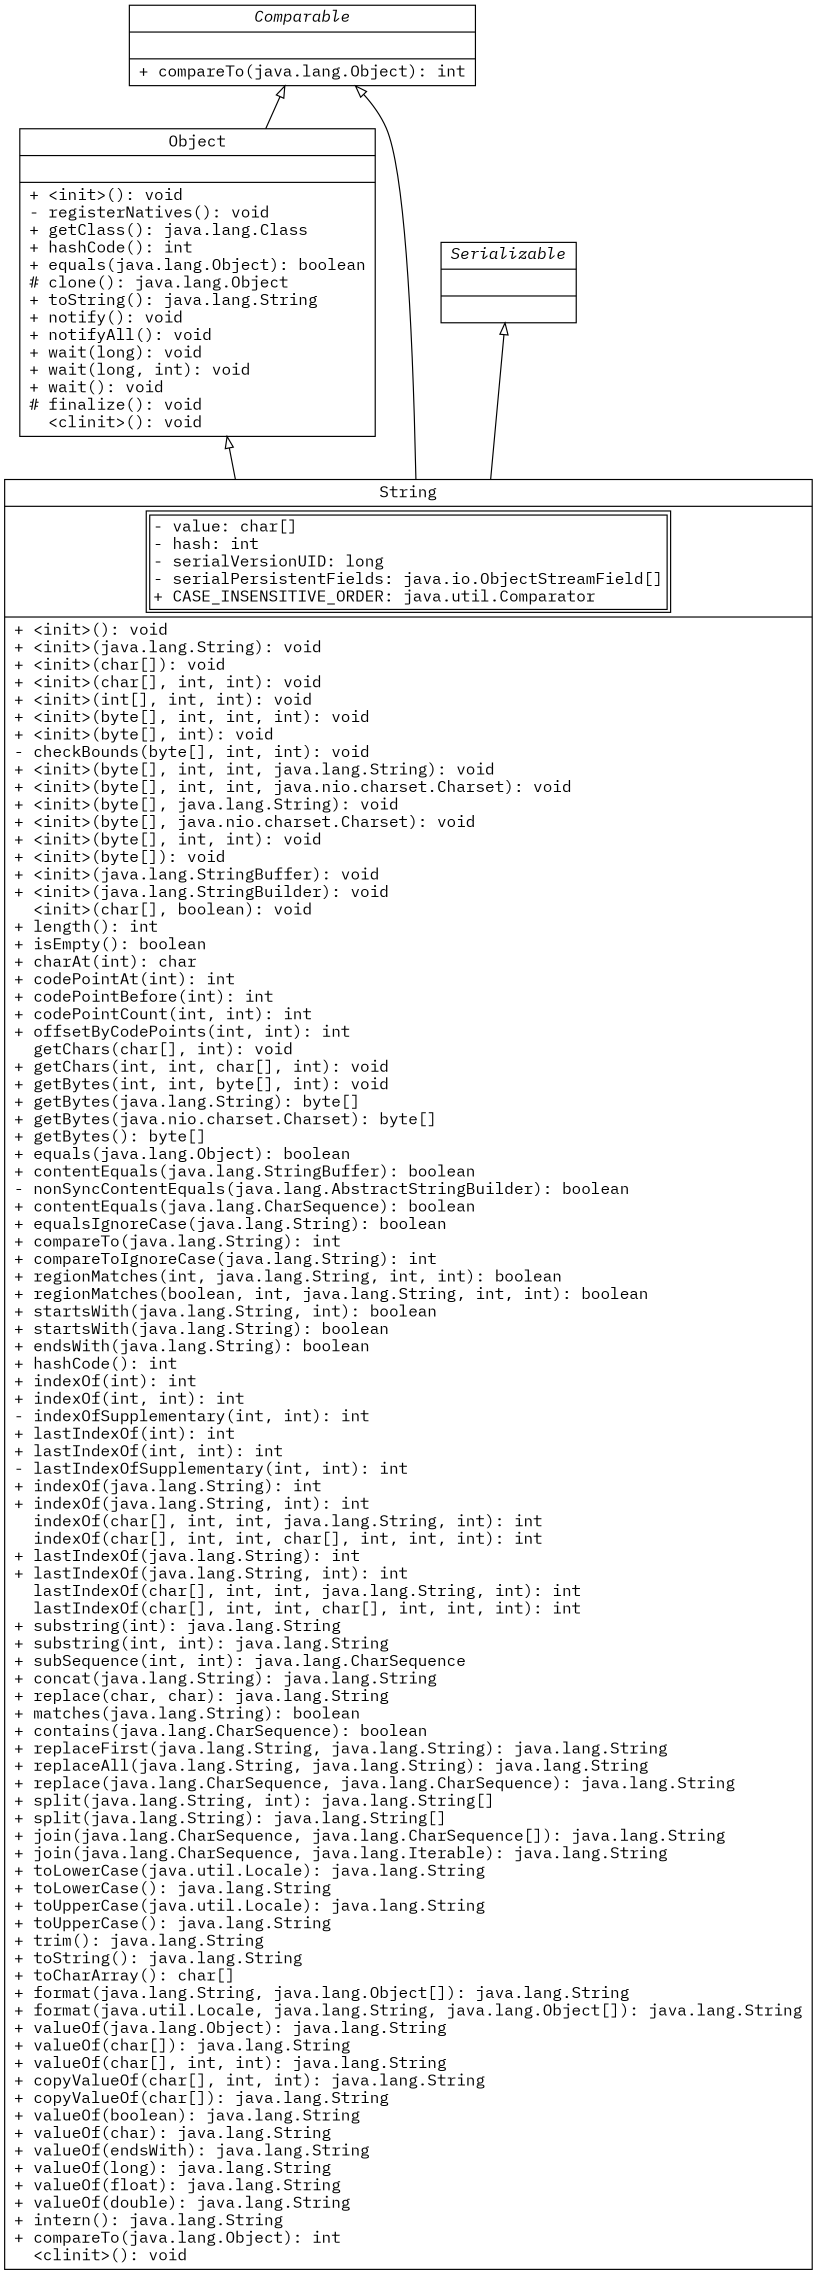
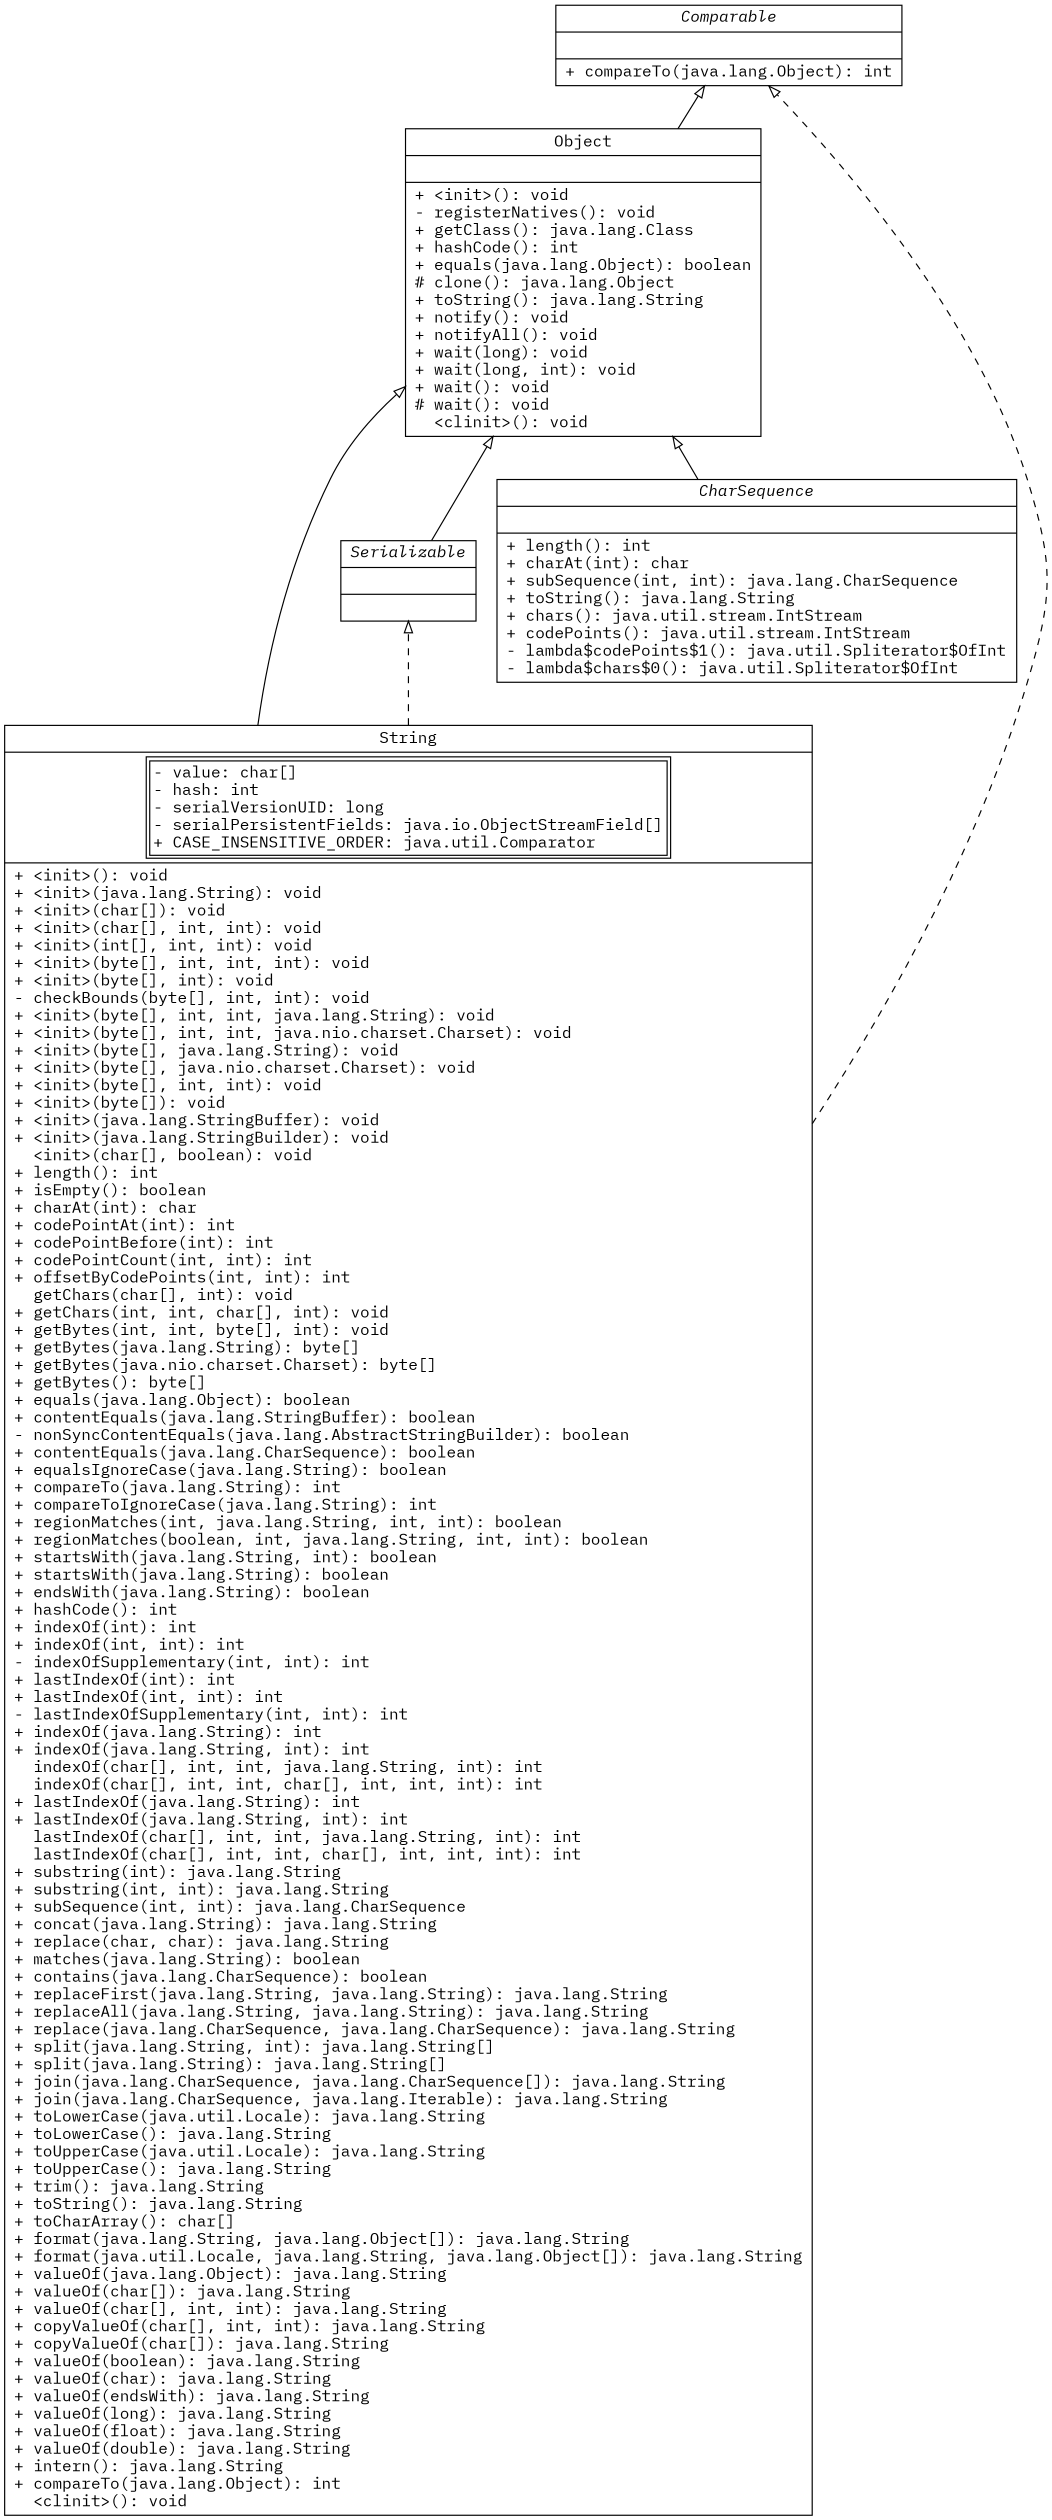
(408, 282) -> (1046, 596)
(116, 405) -> (482, 405)
(497, 407) -> (408, 679)
none -> (459, 494)
none -> (757, 581)
